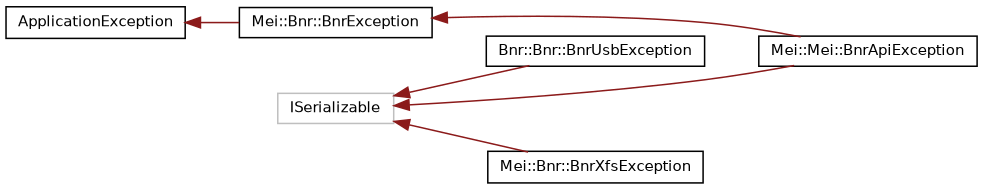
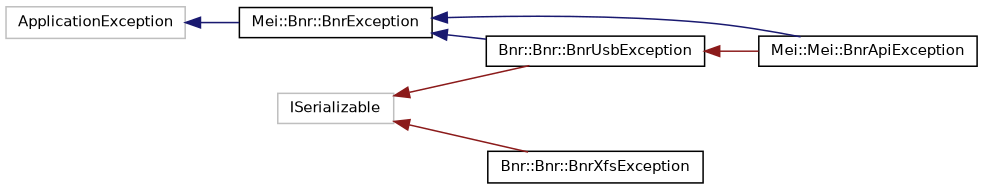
(625, 18) -> (625, 18)
(96, 23) -> (96, 23)
(220, 23) -> (220, 23)
none -> (467, 37)
(602, 91) -> (739, 51)
(595, 167) -> (595, 167)
